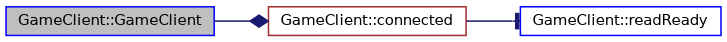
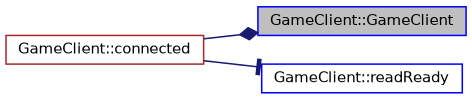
(232, 21) -> (222, 37)
